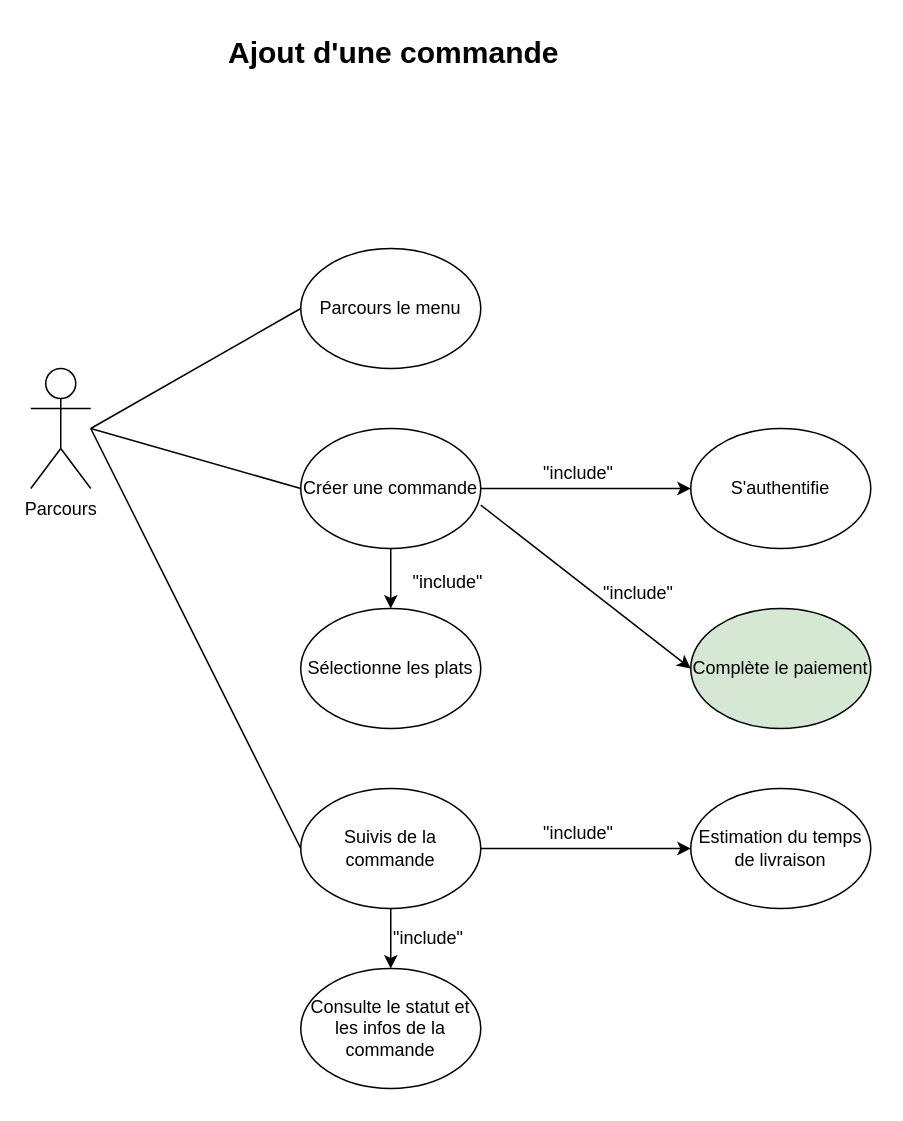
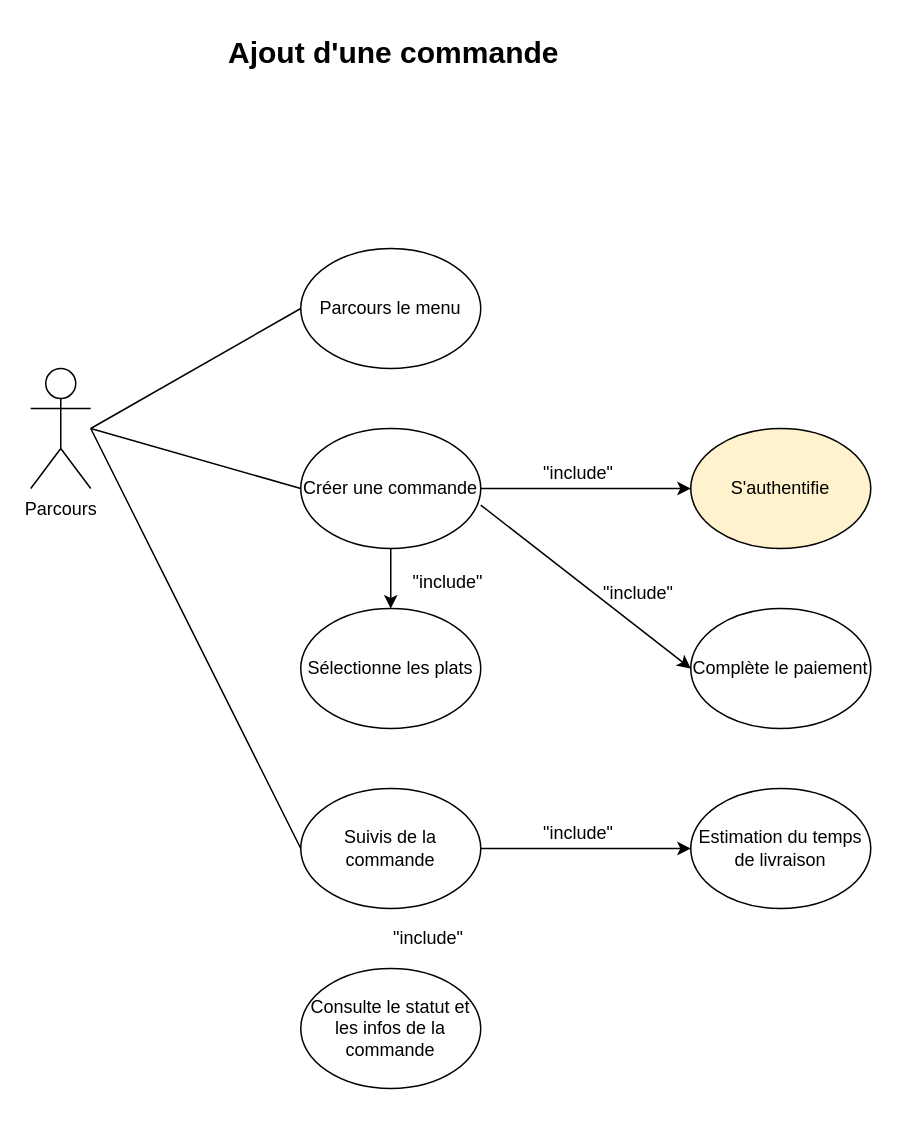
(781, 488) -> (781, 488)
(781, 668) -> (781, 668)
(391, 933) -> none
